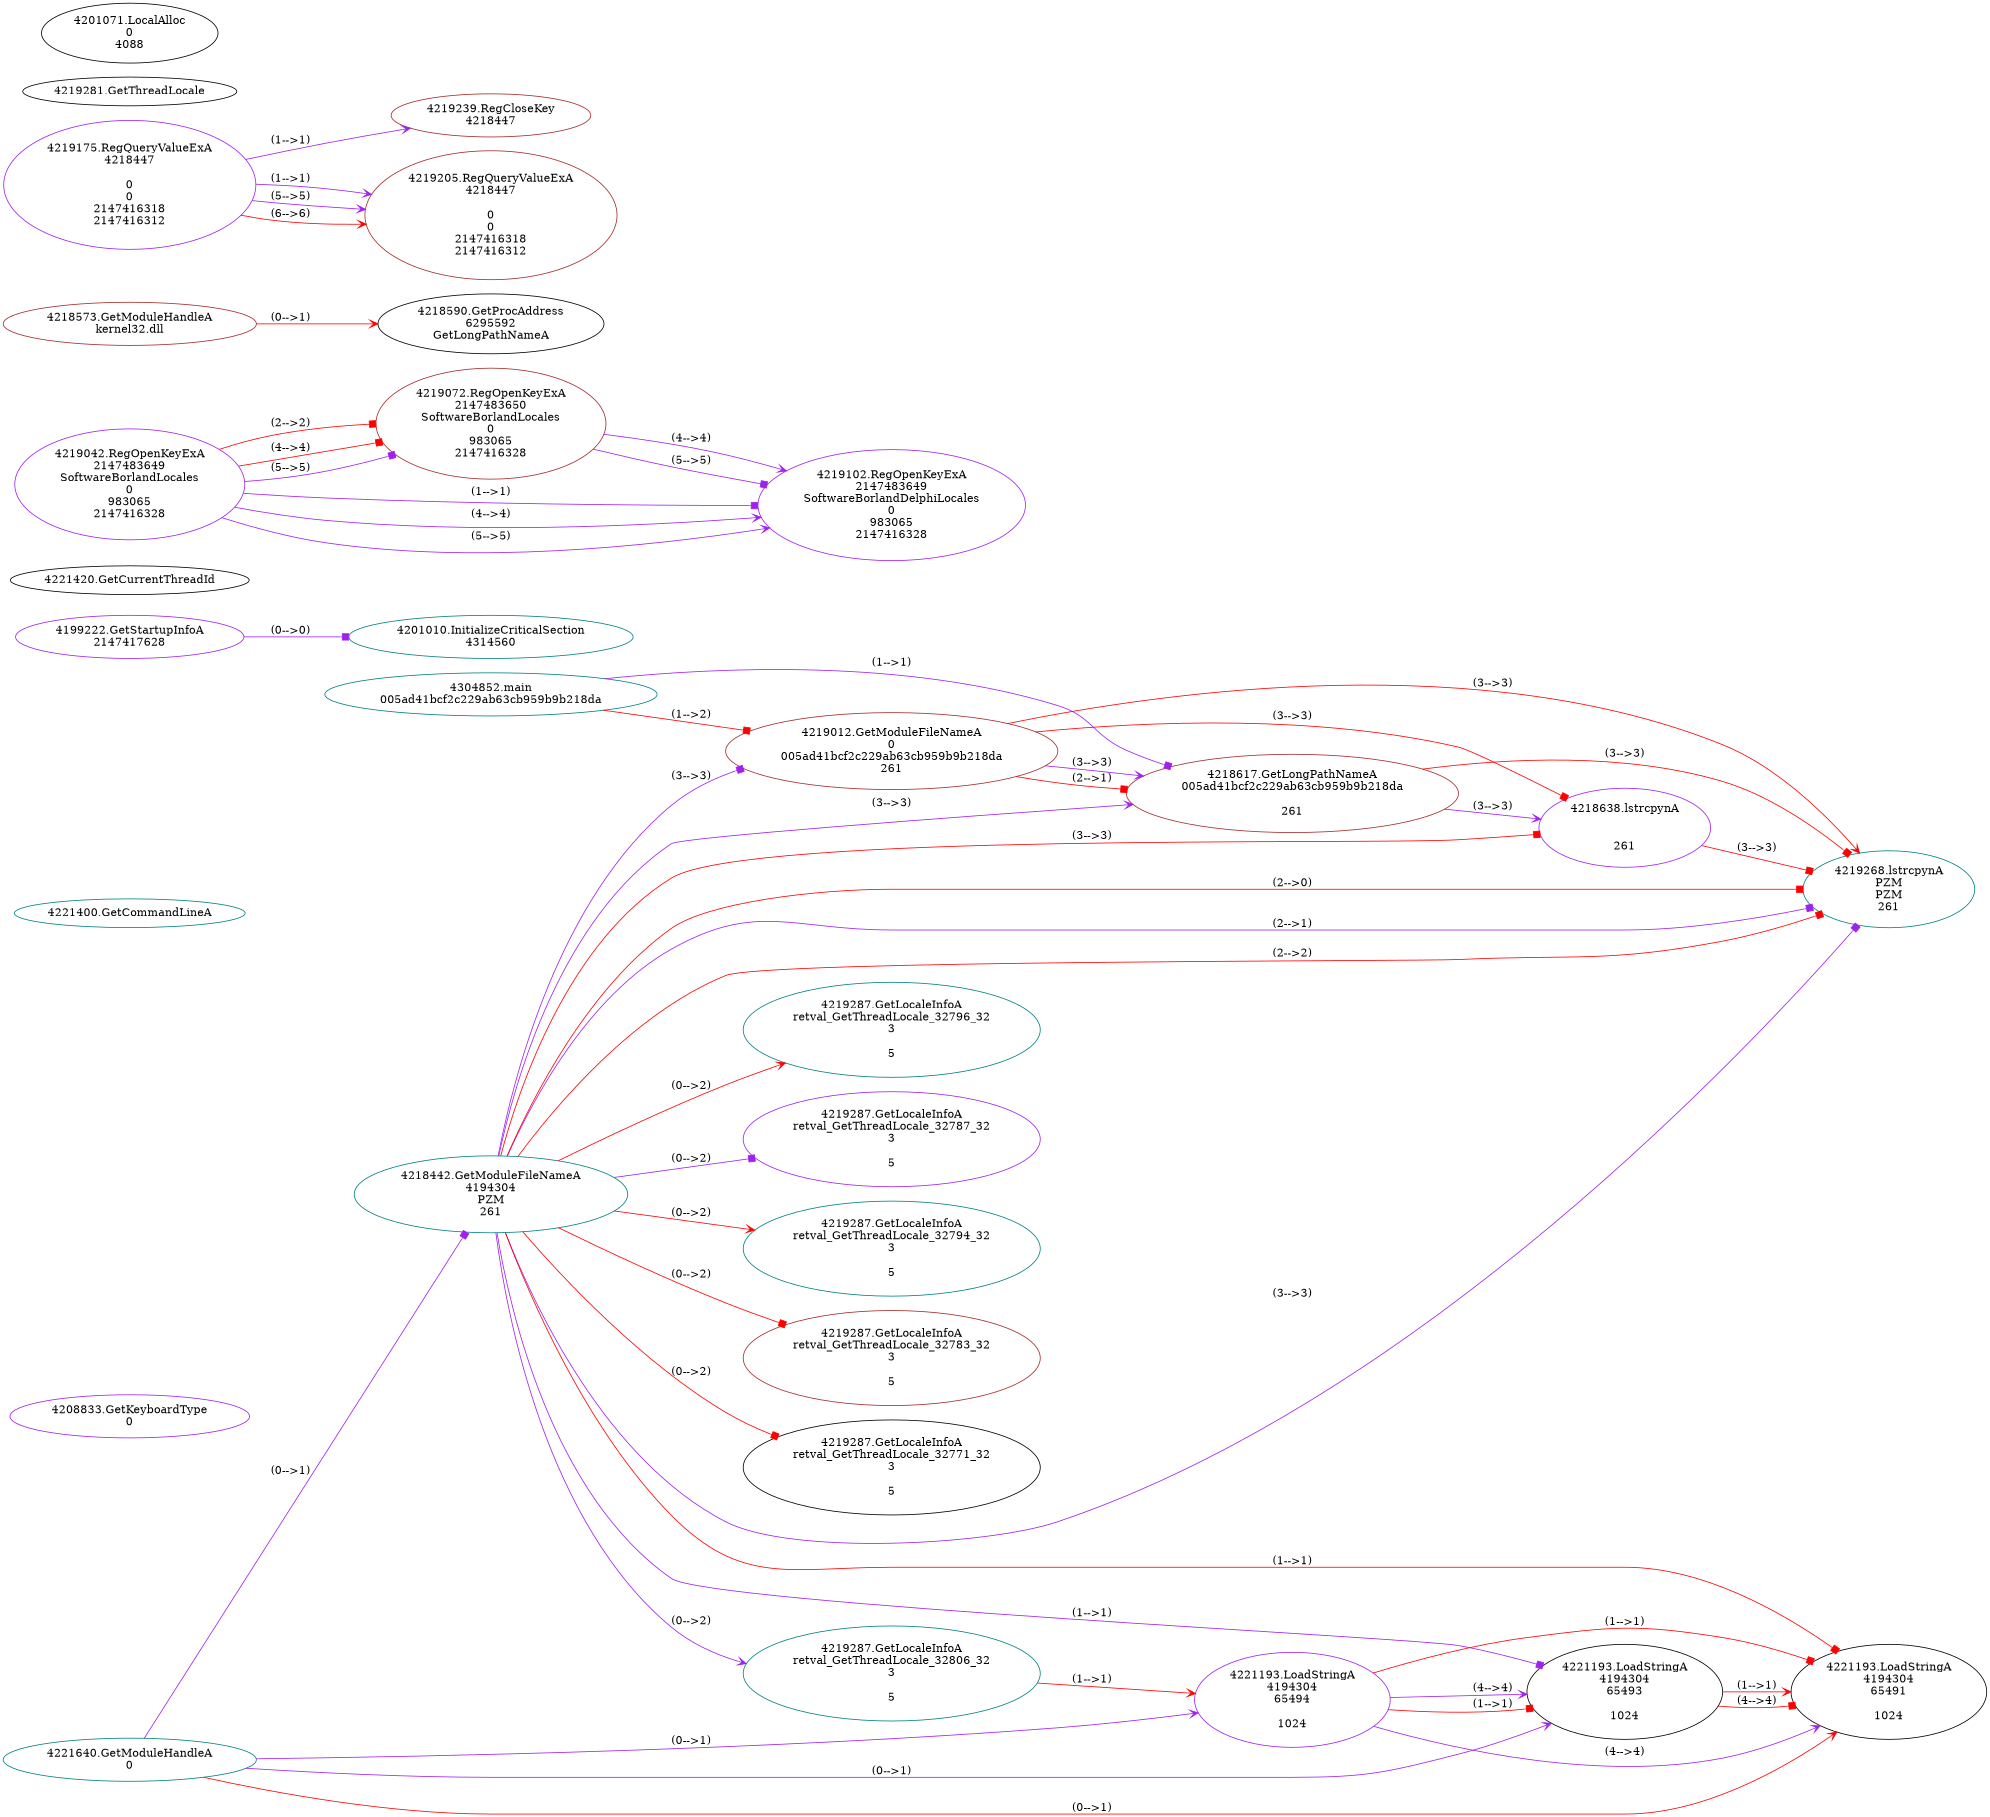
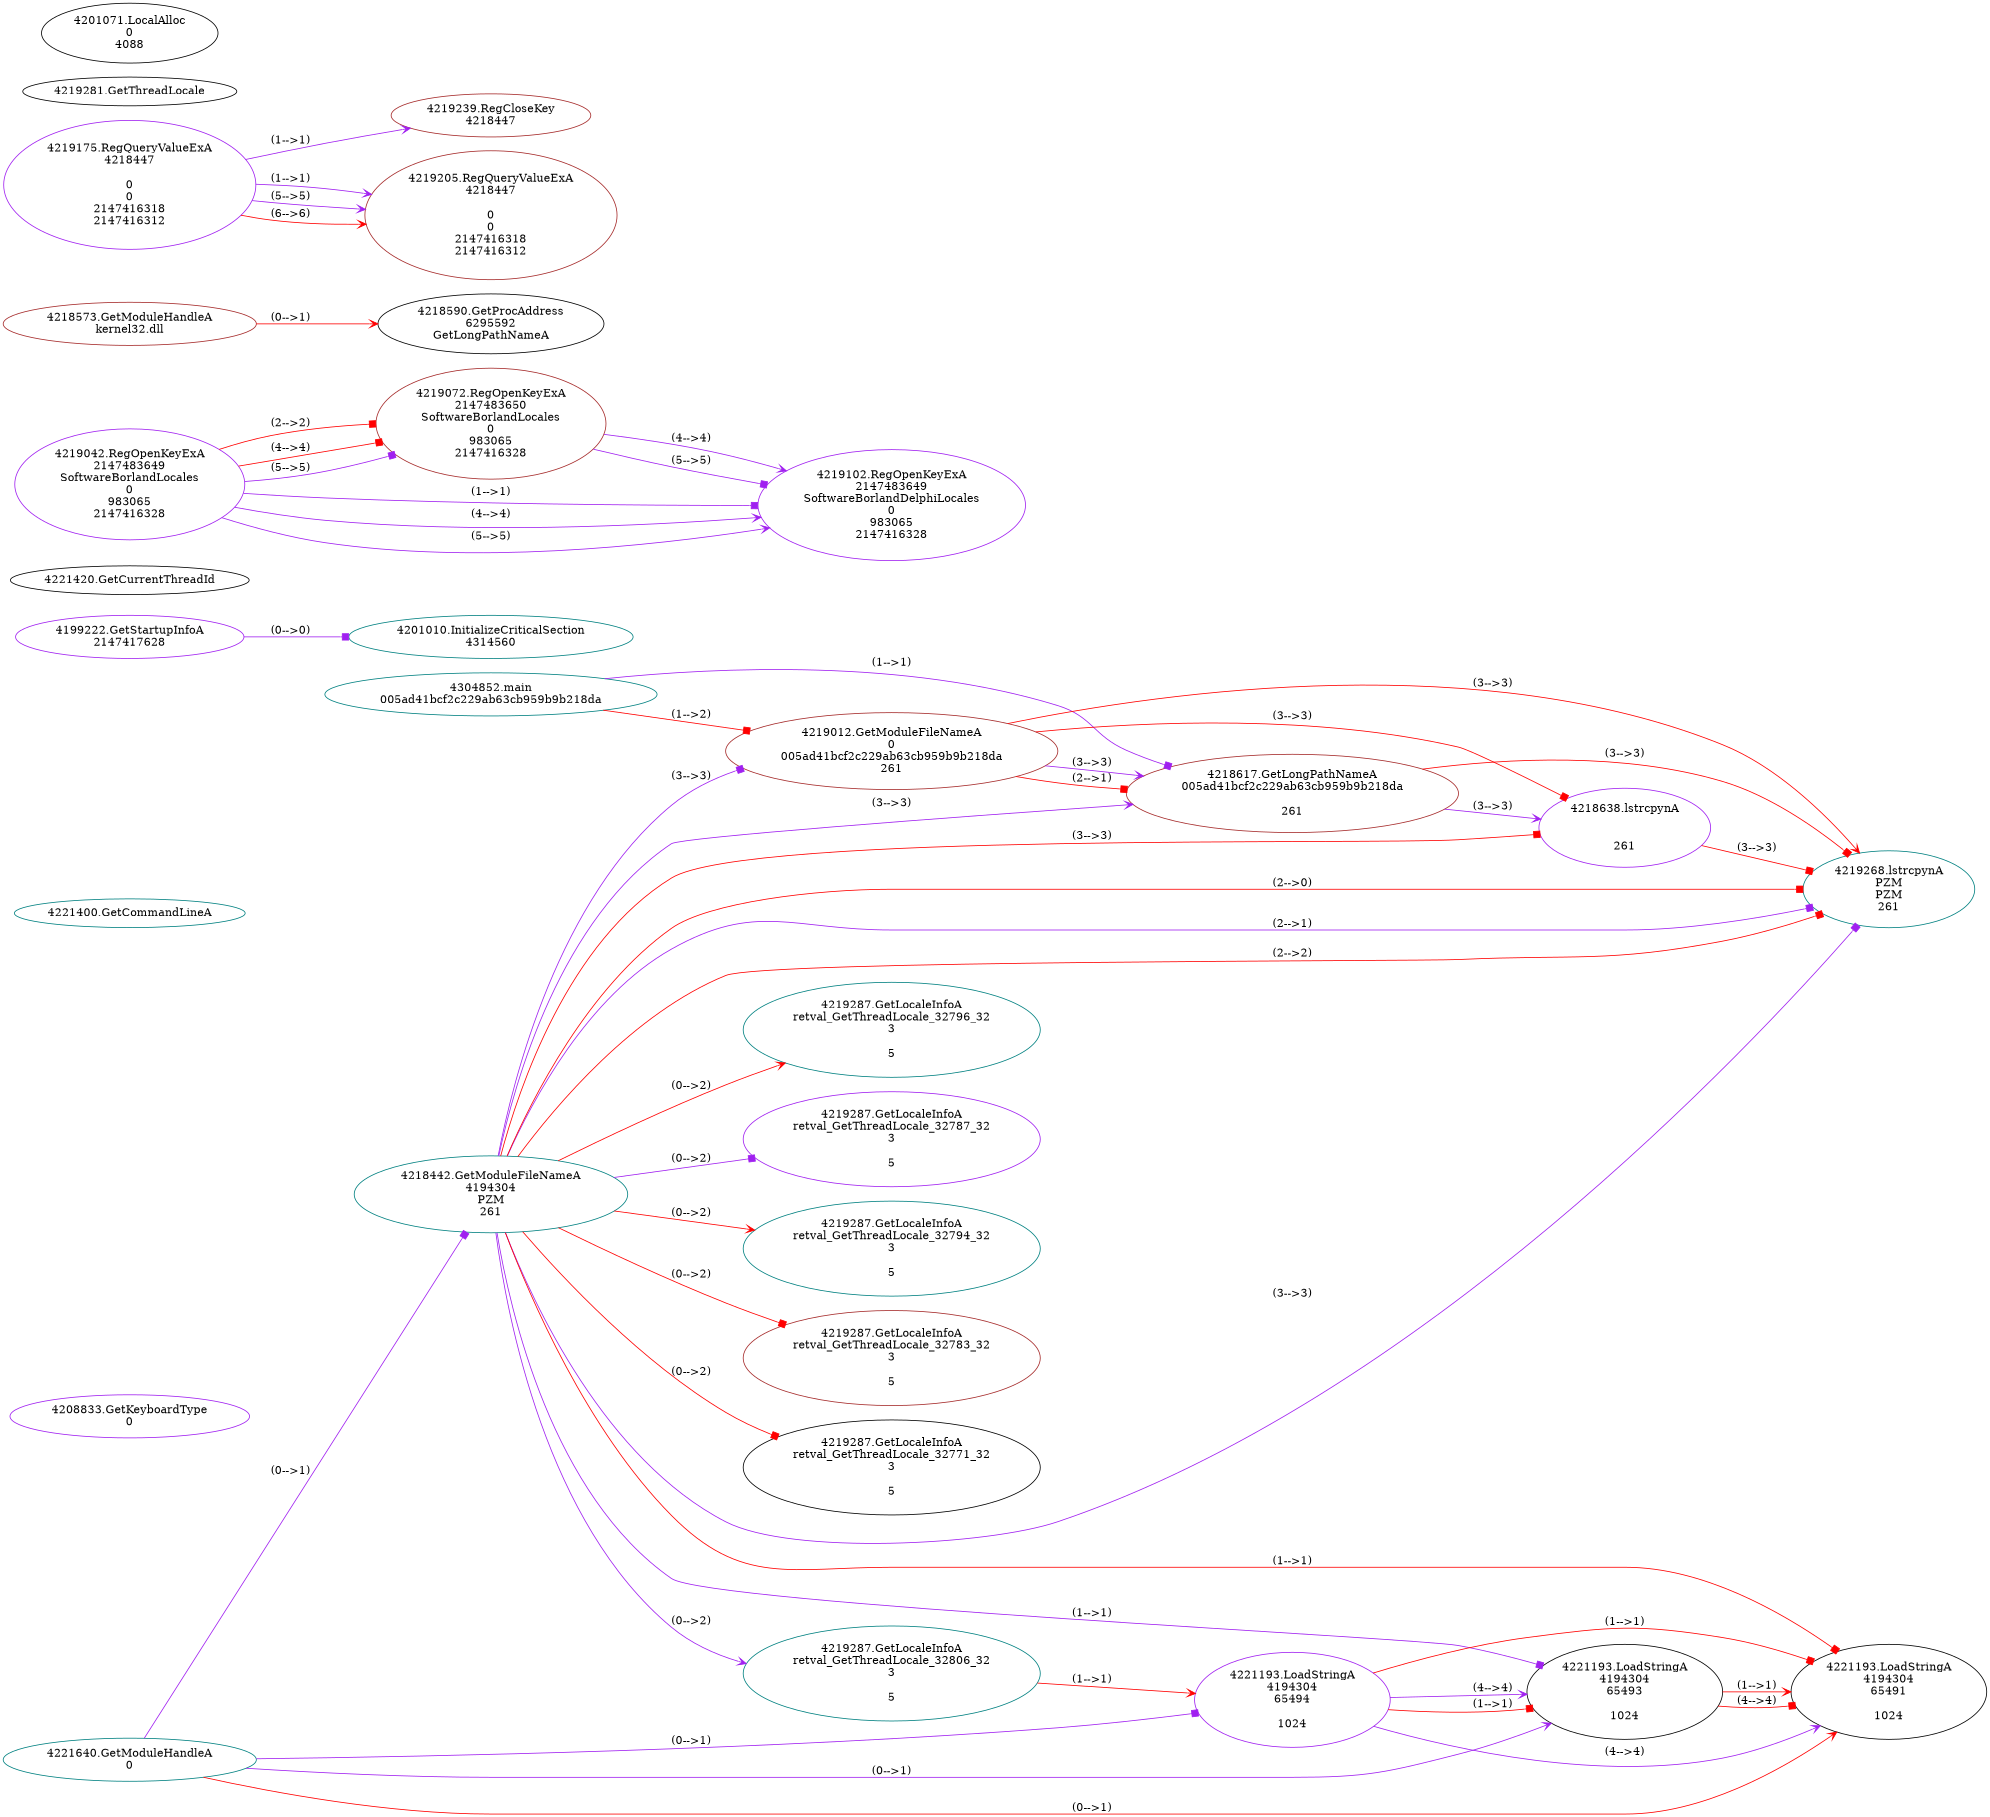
(724, 1747) -> (724, 1747)
